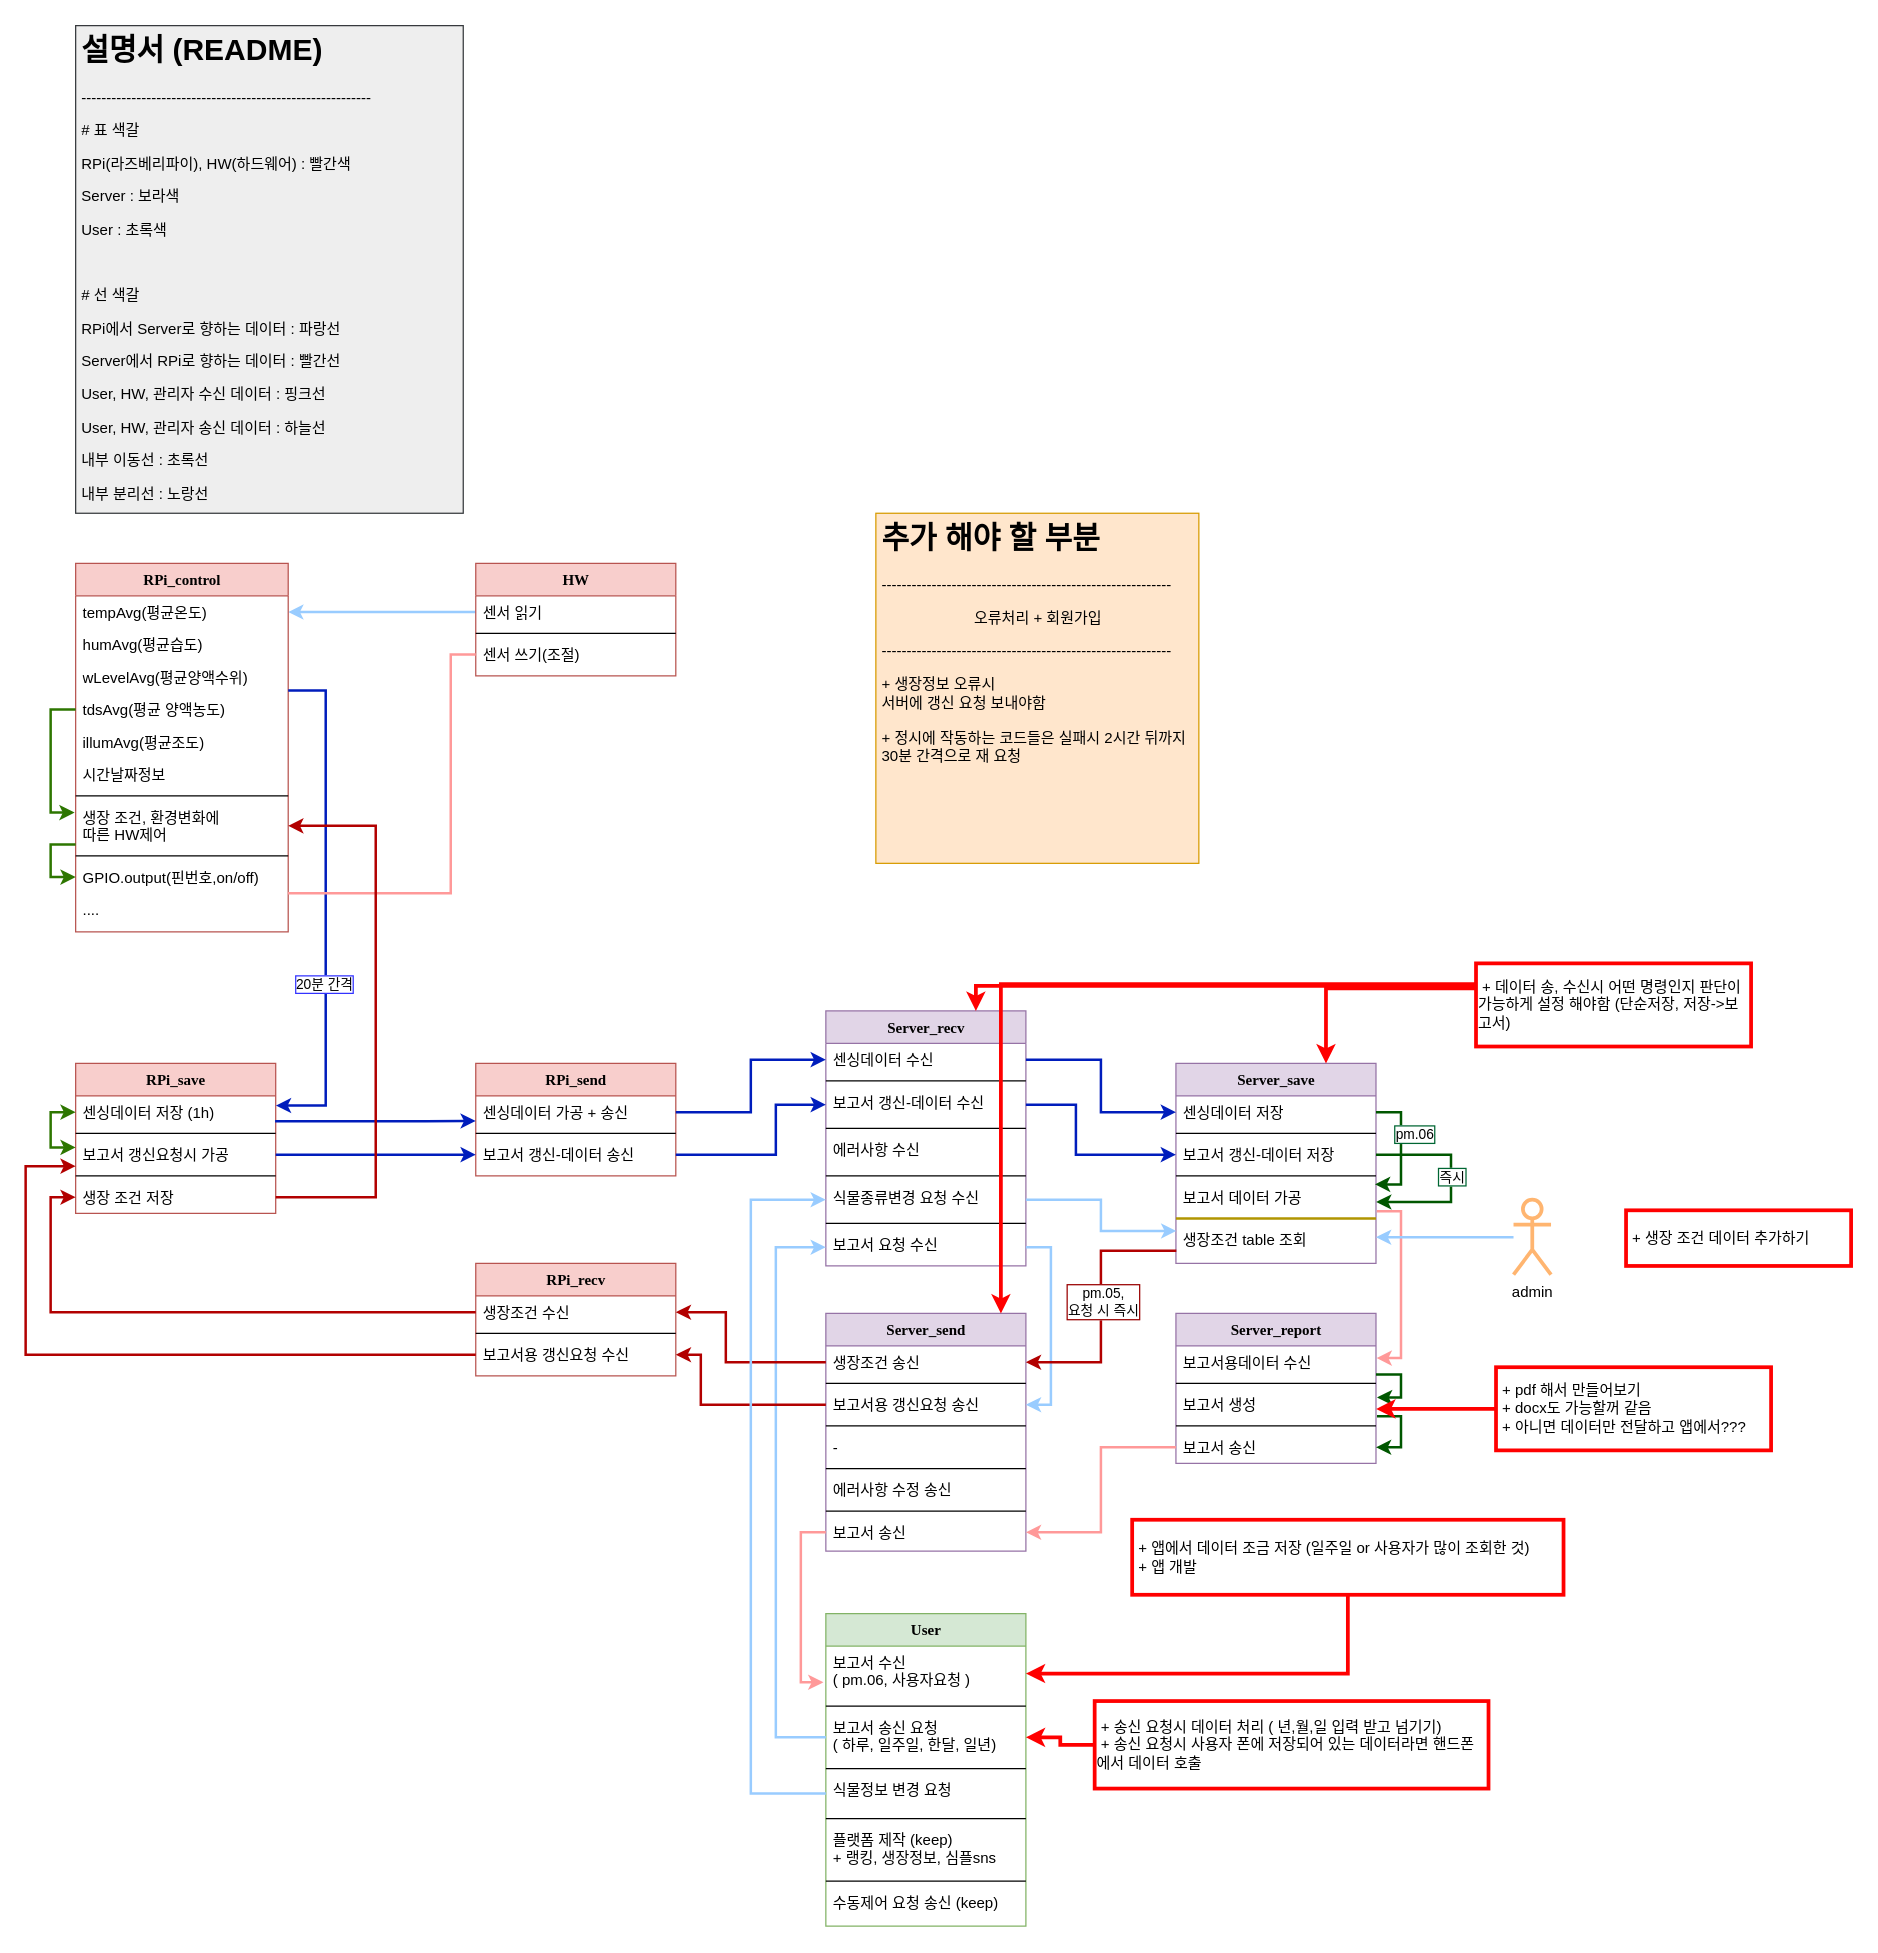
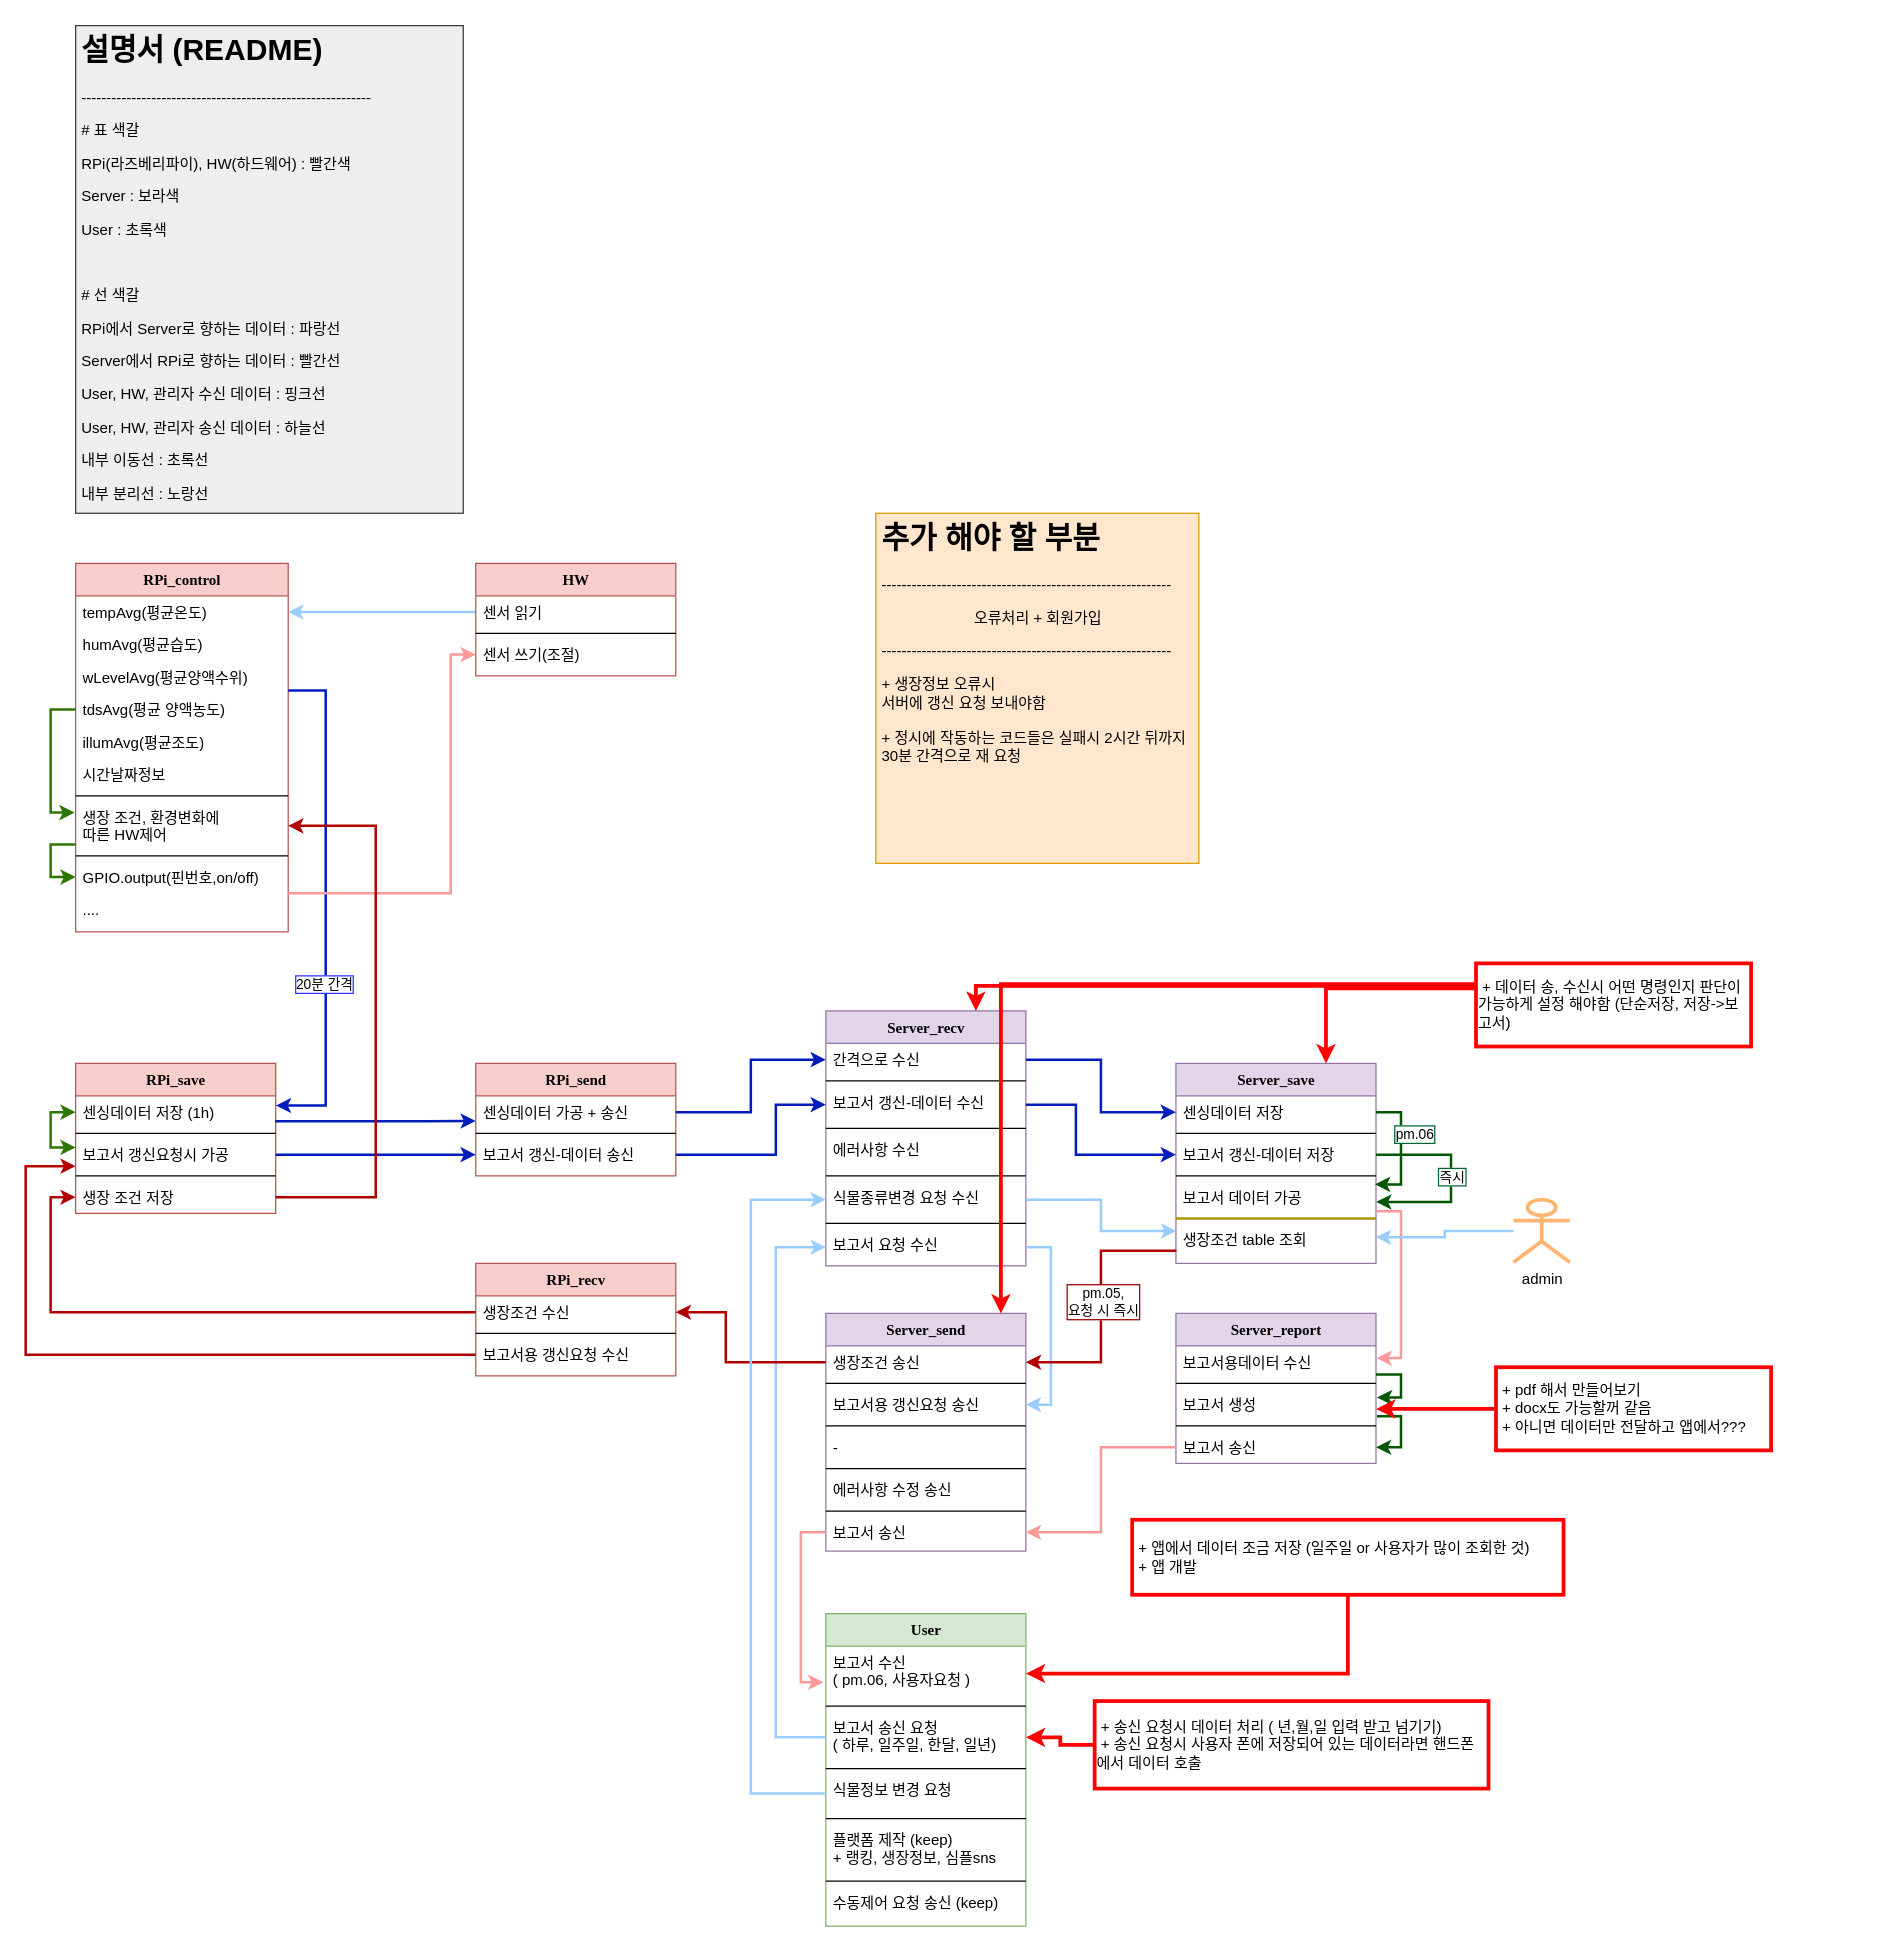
(468, 654) -> (463, 654)
(888, 1061) -> (880, 1061)
(1532, 1237) -> (1541, 1231)
(1738, 1238) -> none
(732, 1404) -> none
